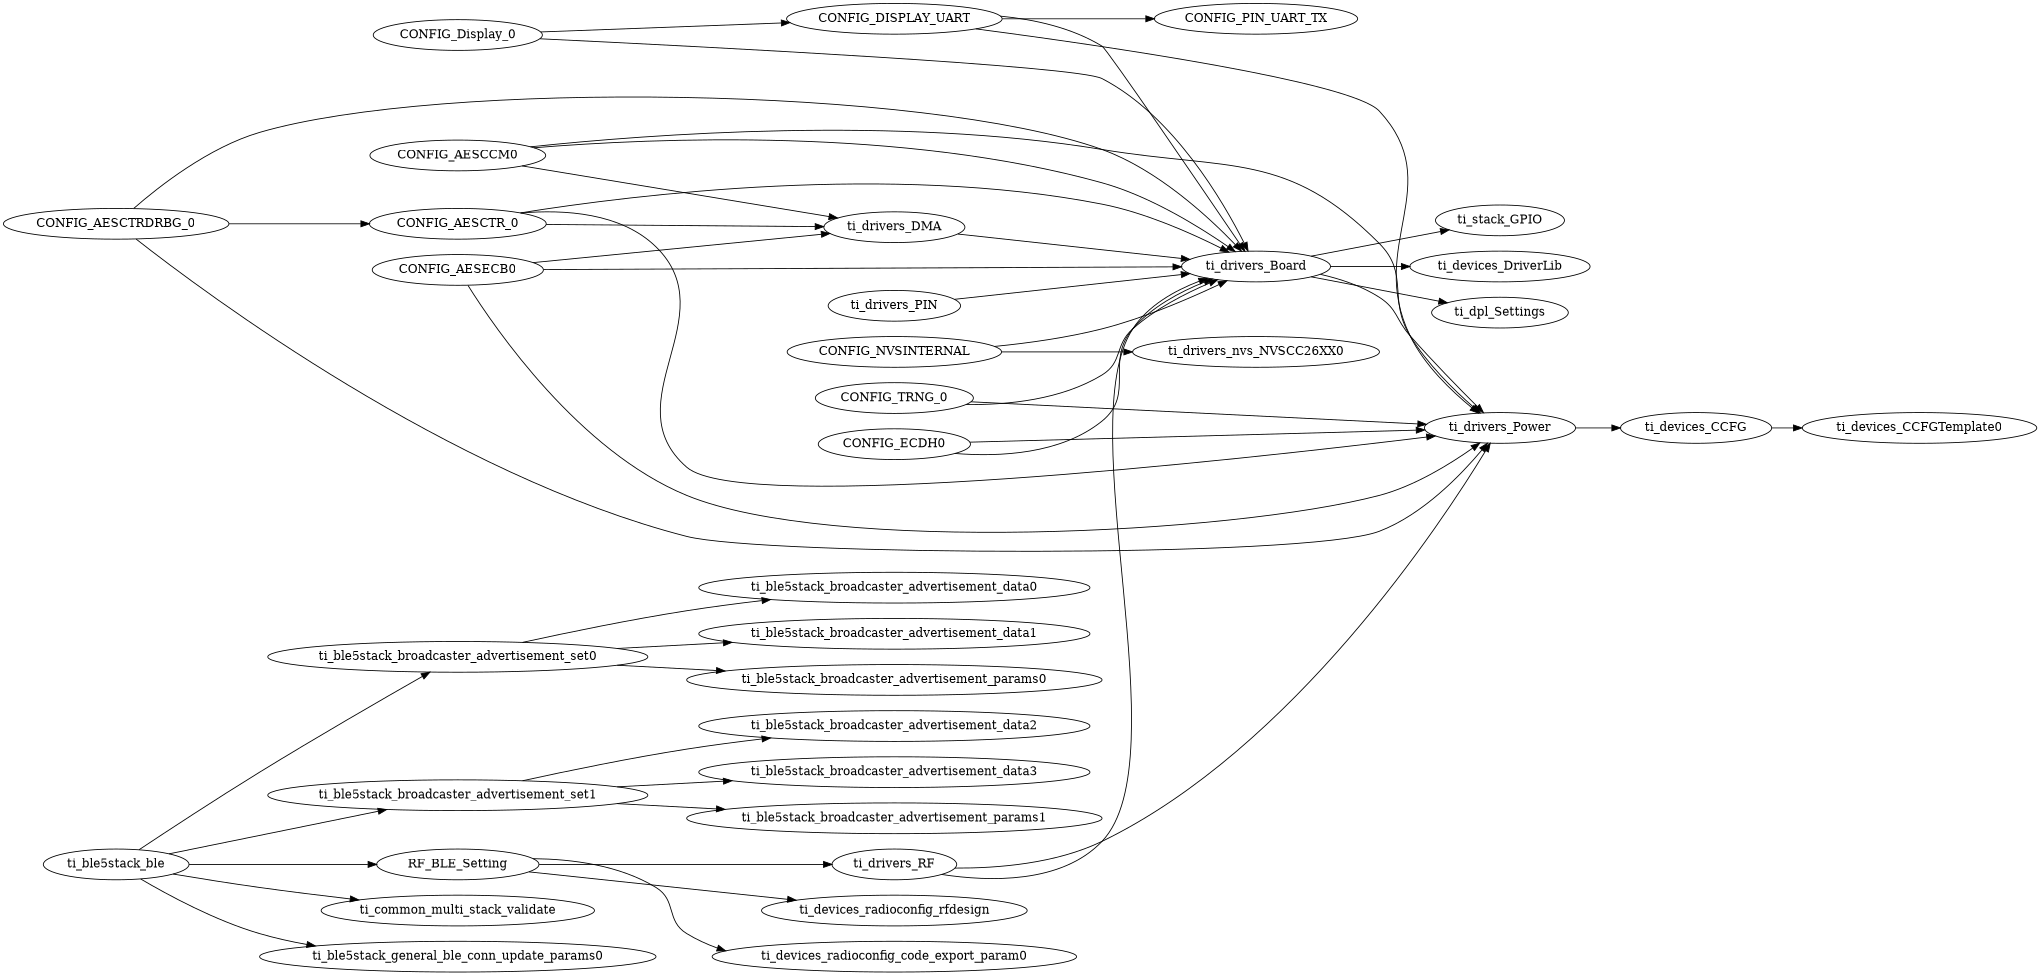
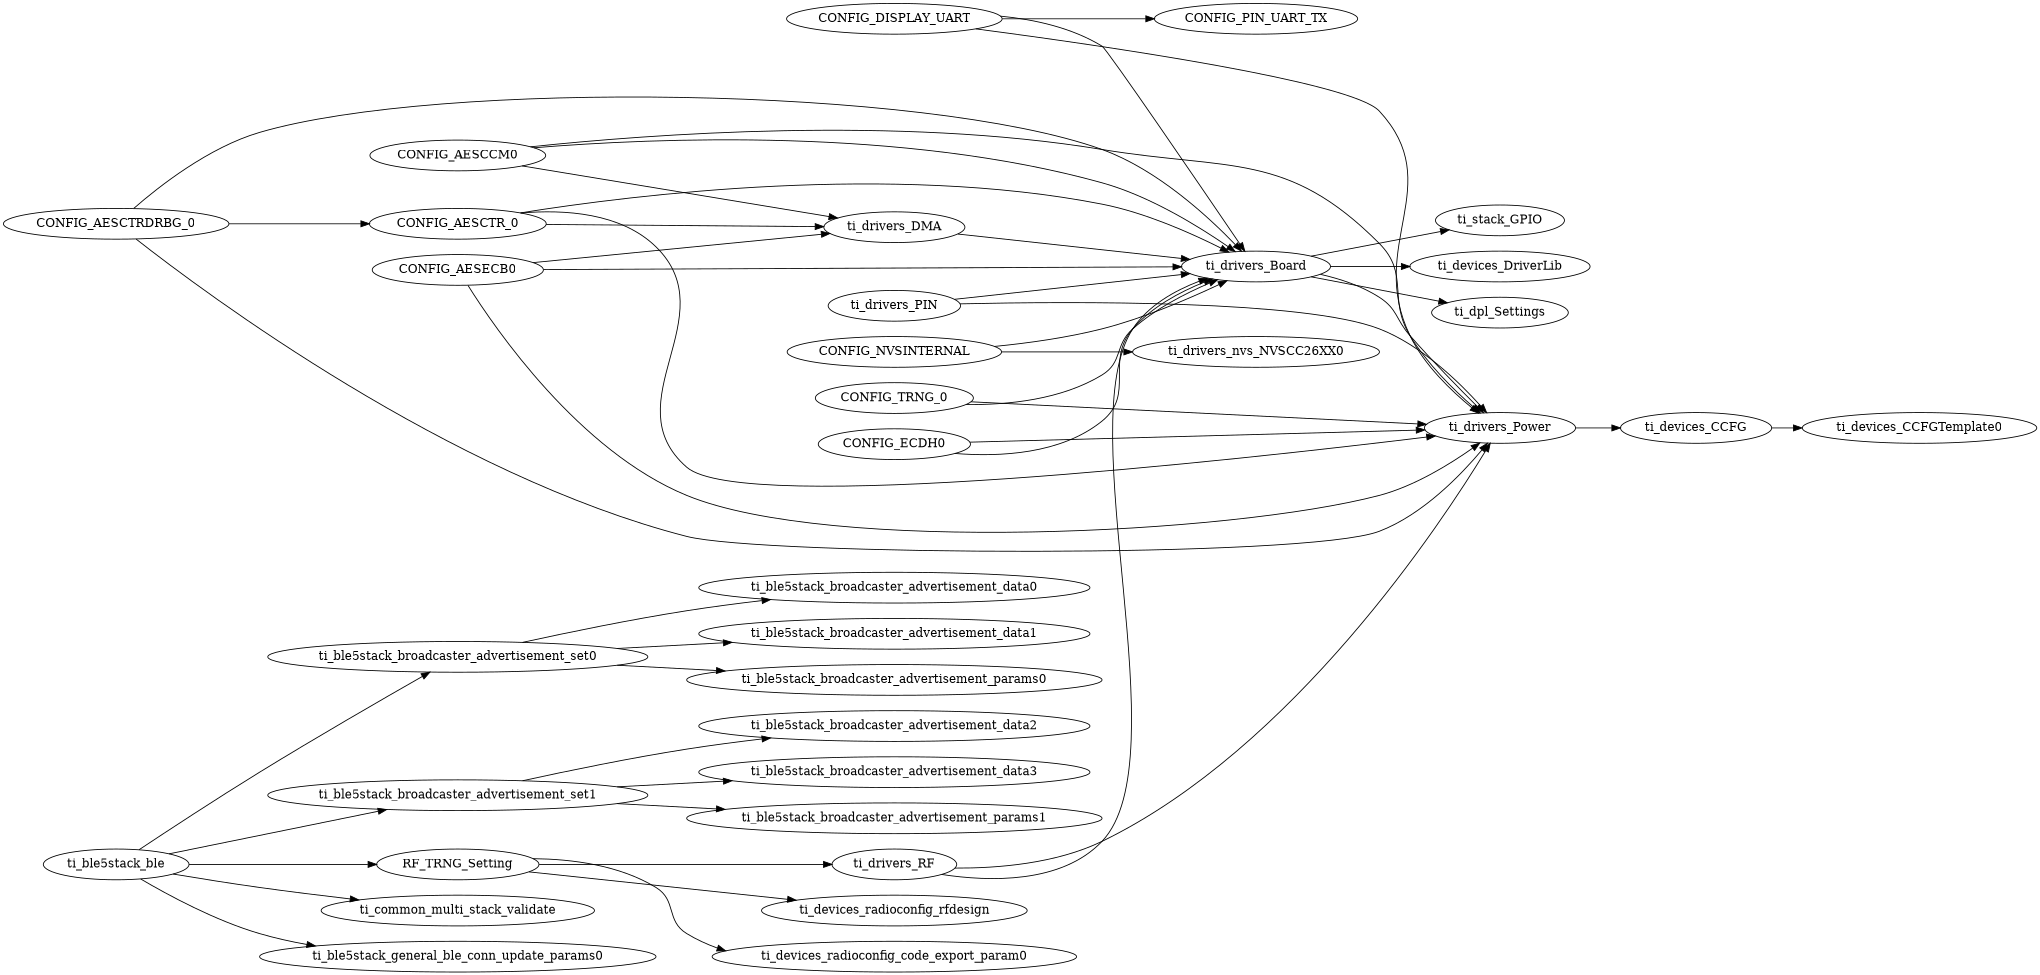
(458, 35) -> none
none -> (1235, 307)
(458, 864) -> (458, 864)
